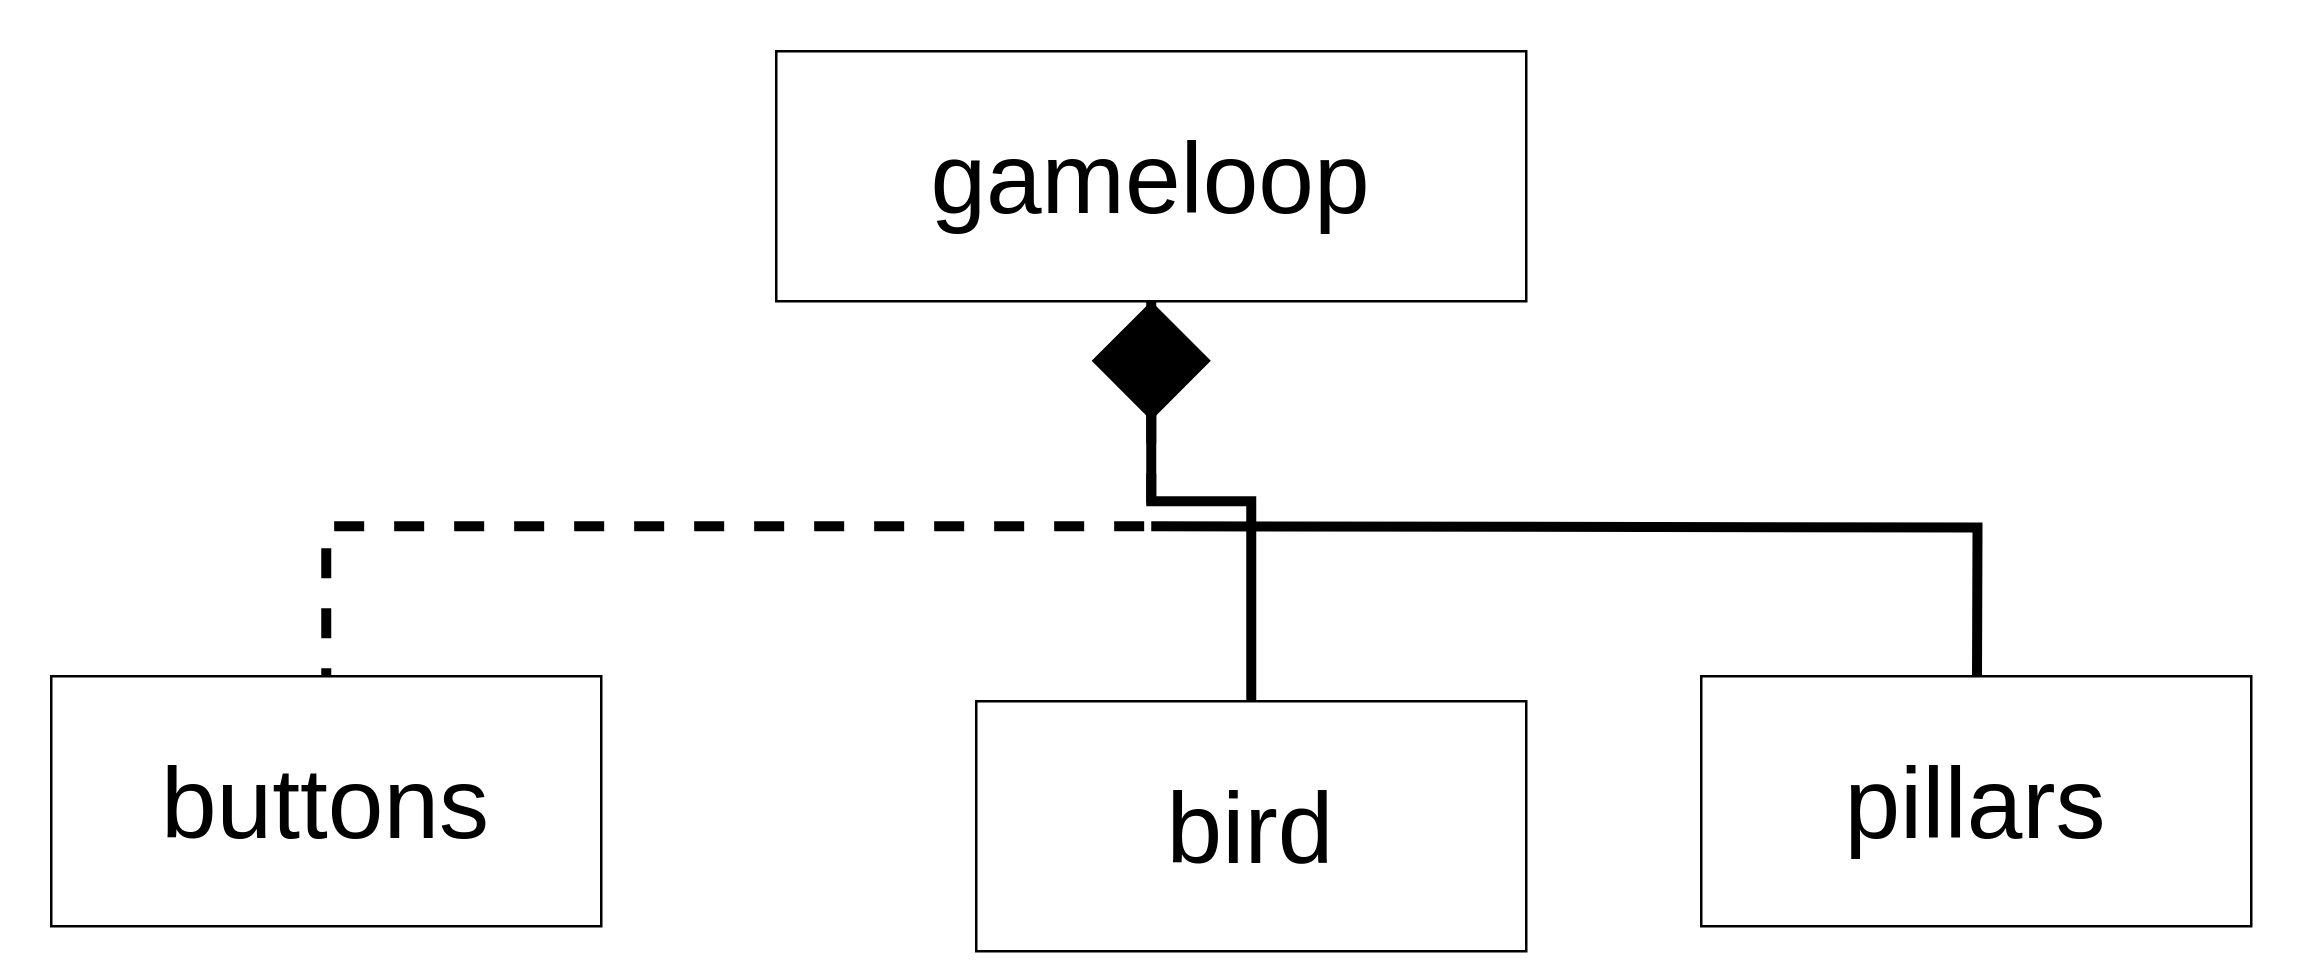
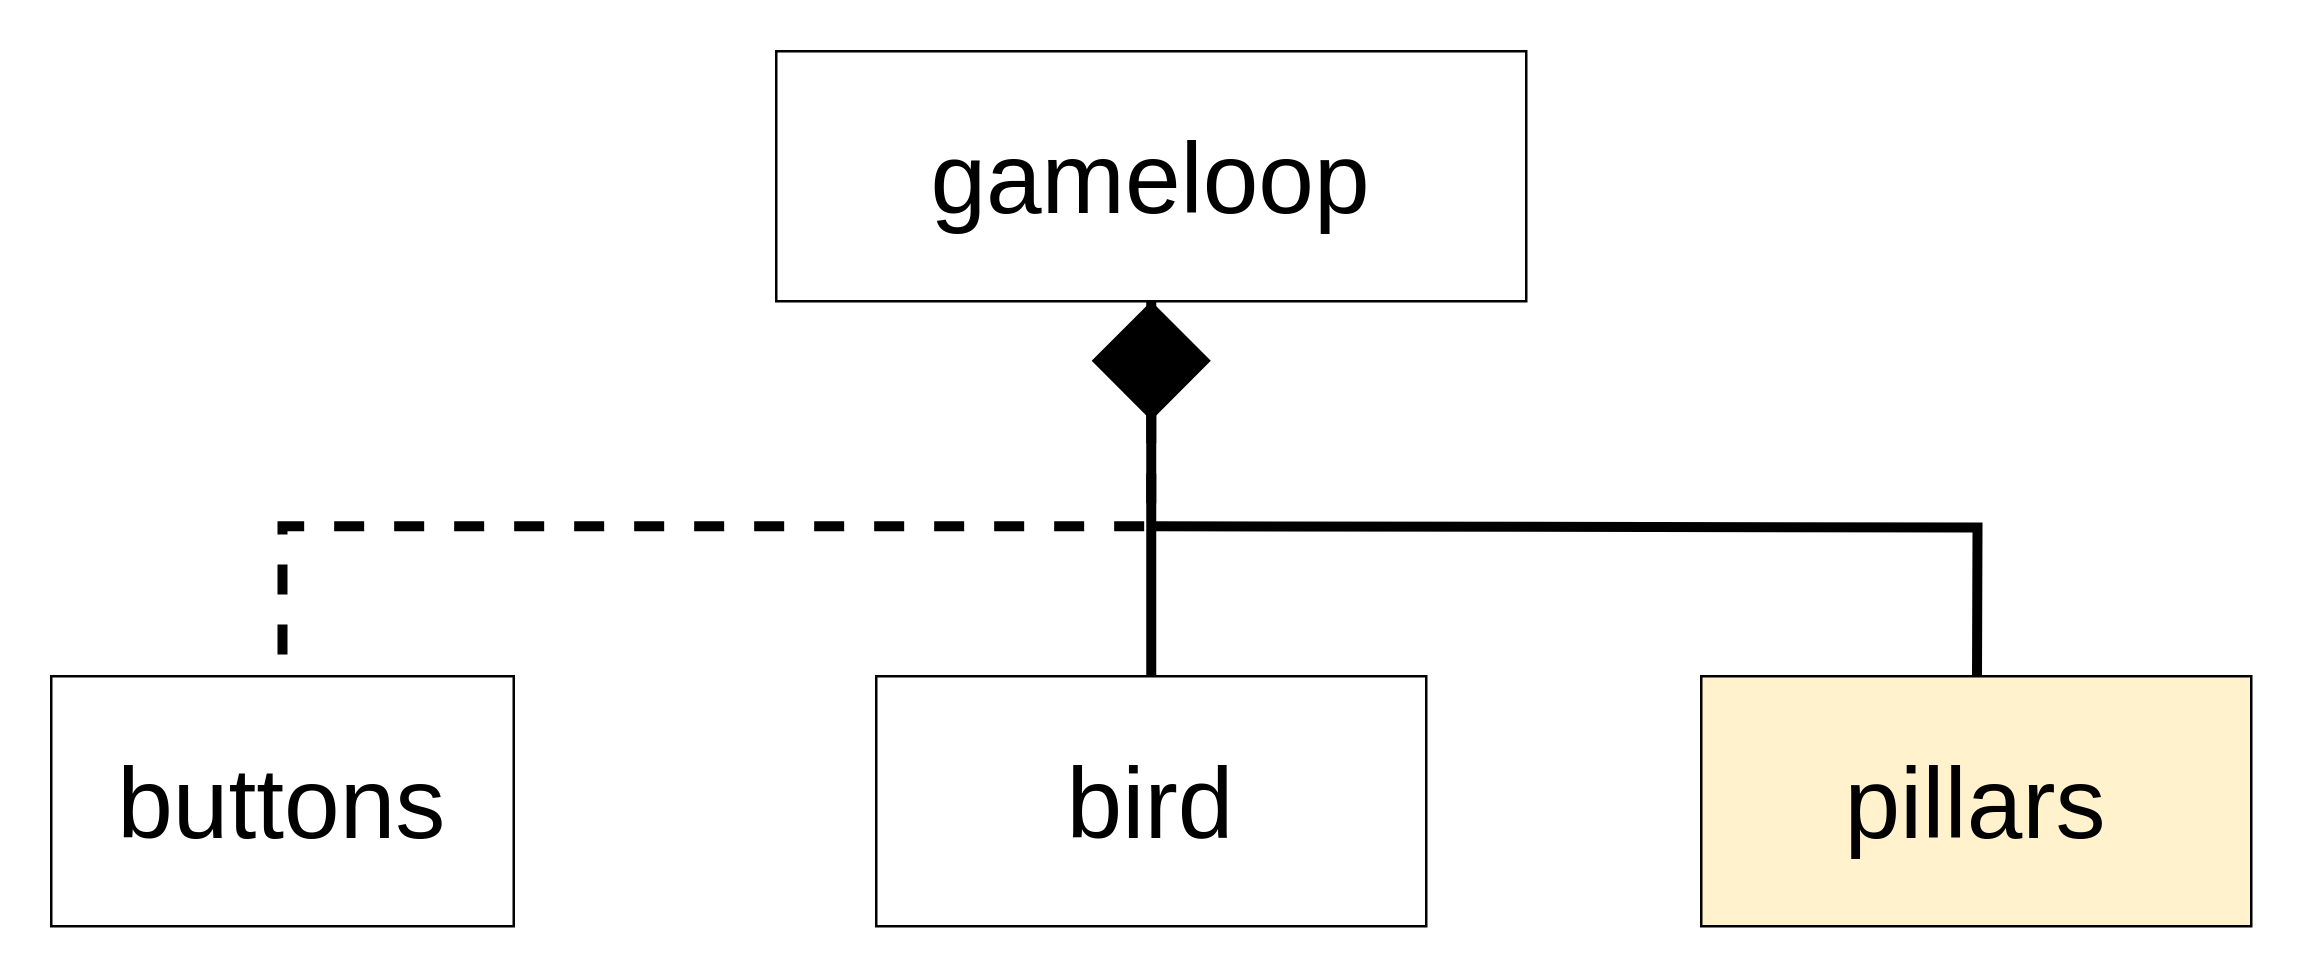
(326, 801) -> (283, 801)
(1976, 801) -> (1976, 801)
(1251, 826) -> (1151, 801)
